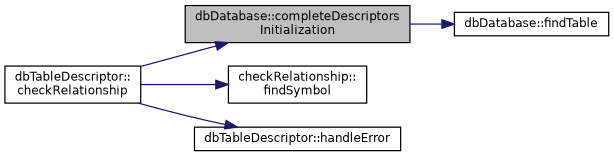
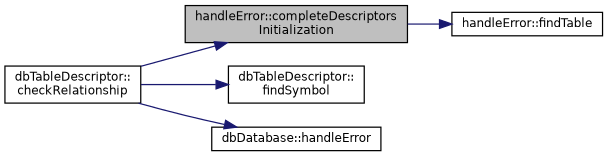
(298, 24) -> (296, 24)
(532, 24) -> (527, 24)
(298, 85) -> (296, 85)
(298, 139) -> (296, 139)
